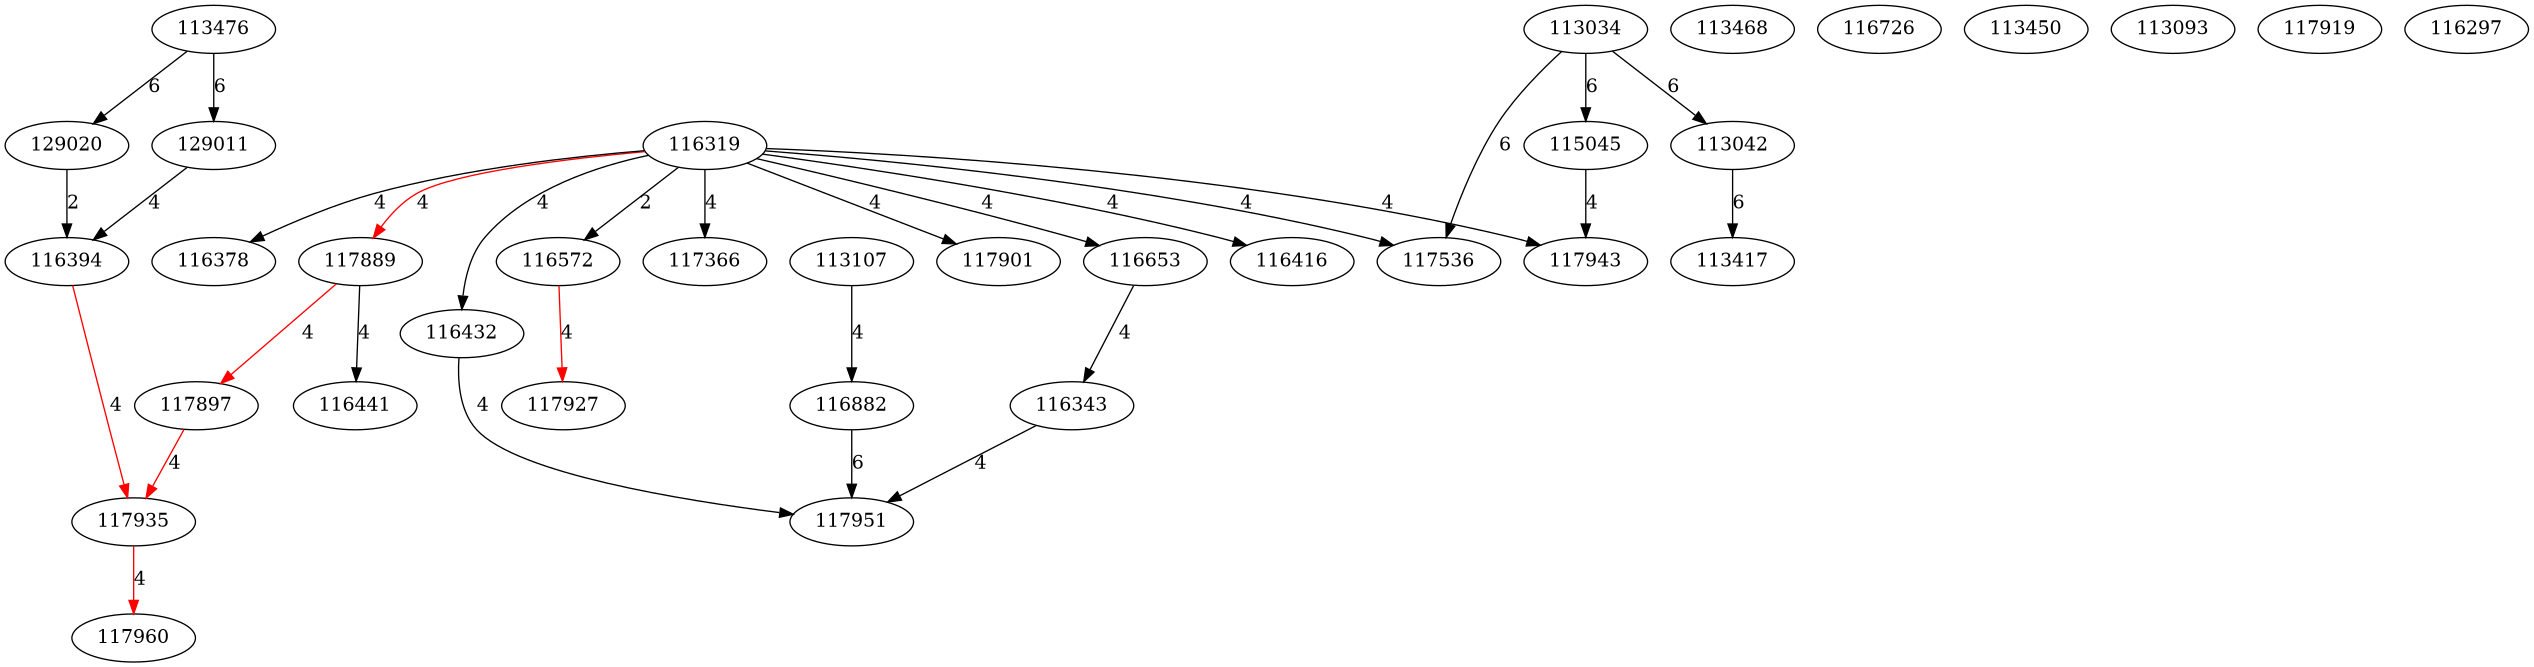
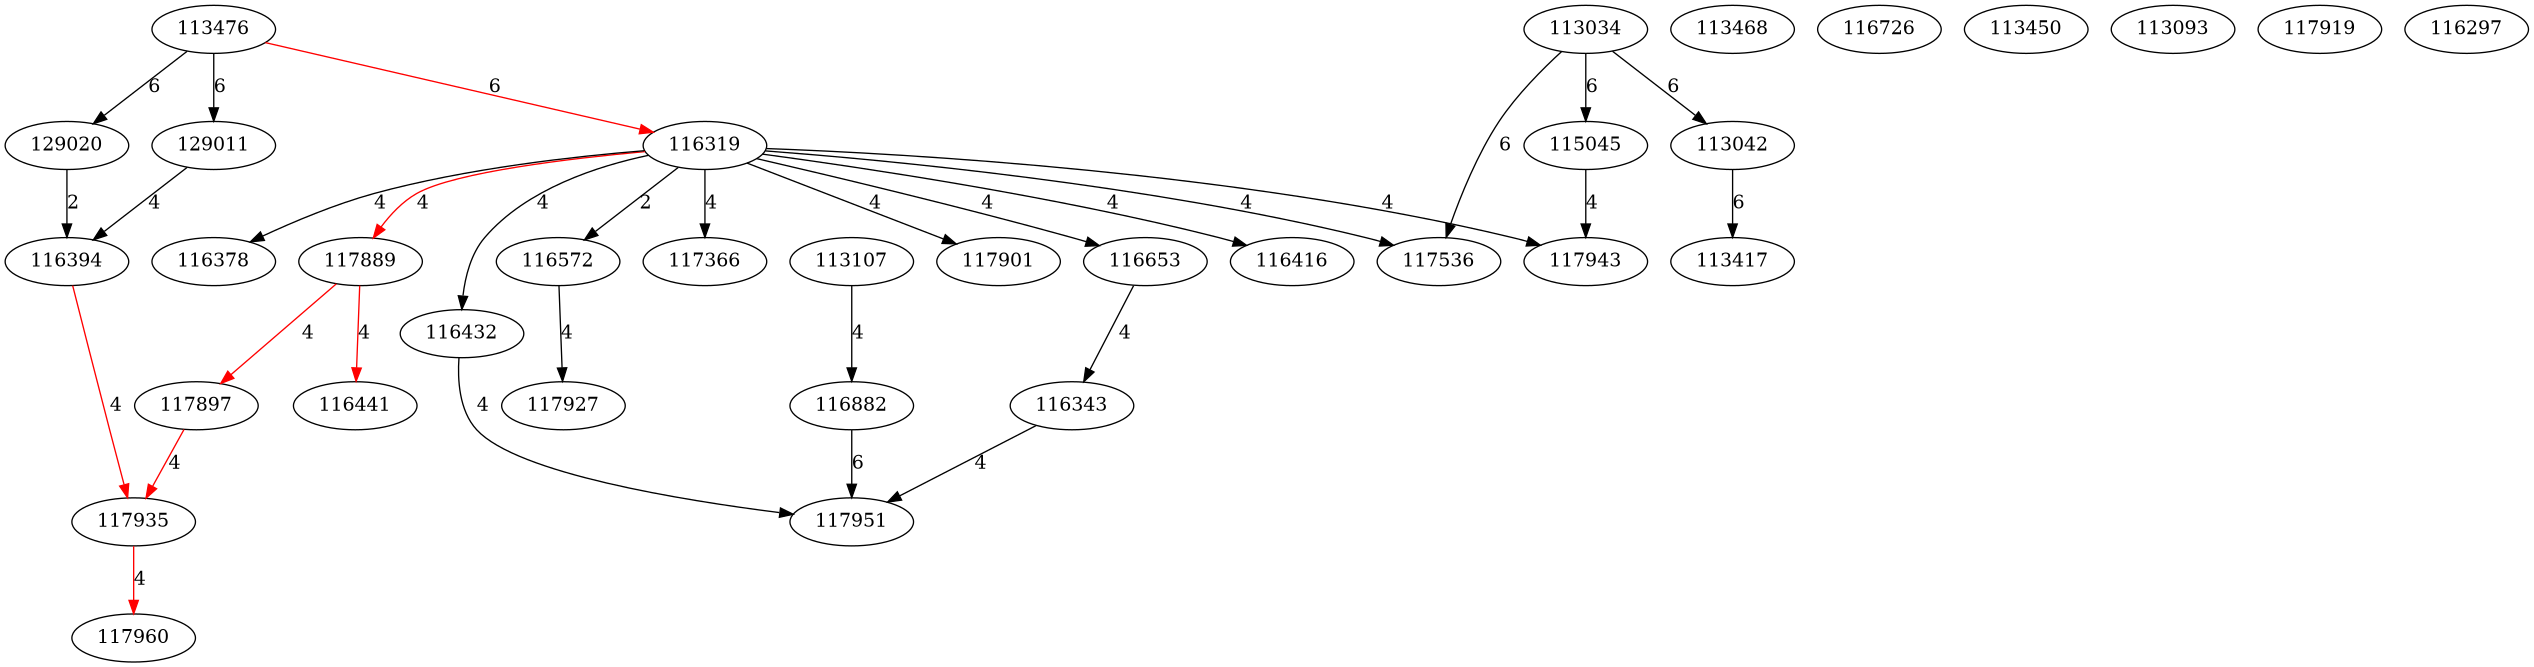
none -> (453, 86)
(358, 327) -> (358, 327)
(561, 327) -> (561, 327)
